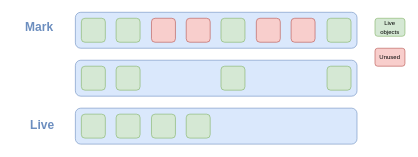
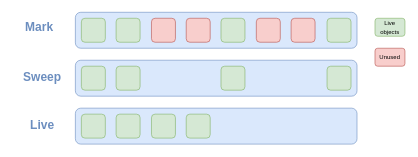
none -> (42, 77)
